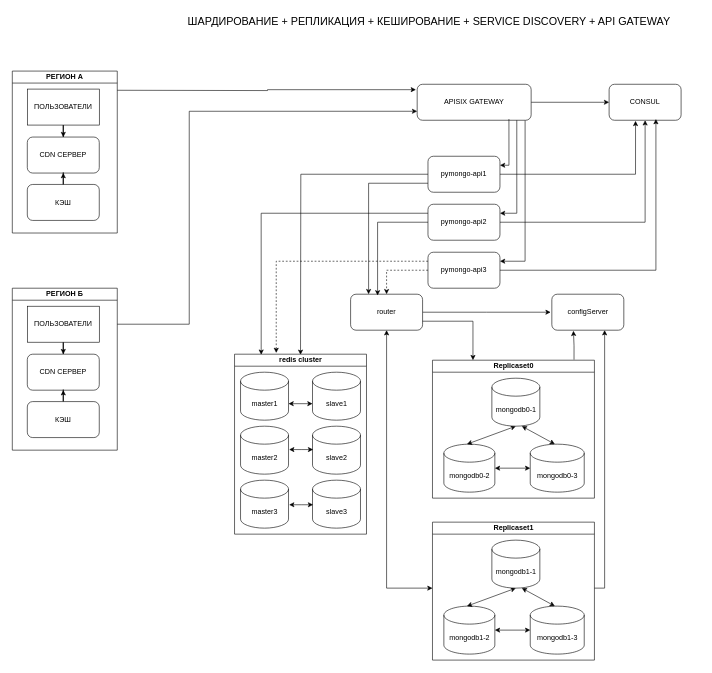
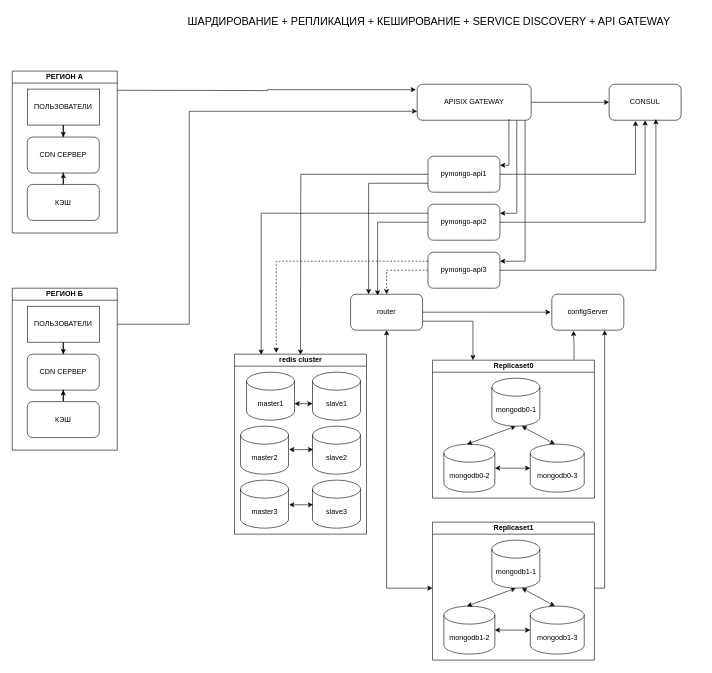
(265, 396) -> (271, 396)
